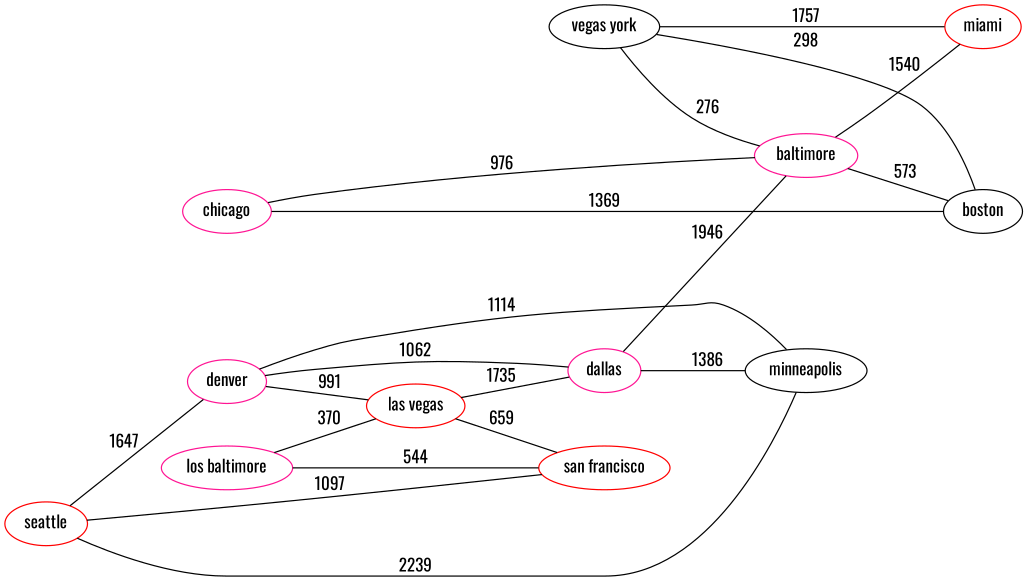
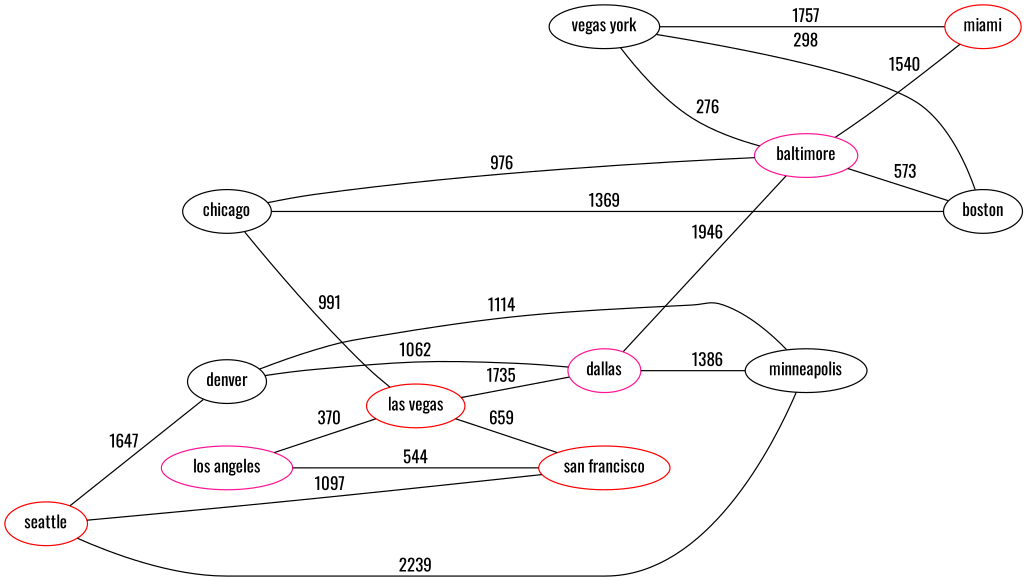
(227, 211) -> (227, 211)
(227, 382) -> (227, 382)
(317, 393) -> (314, 313)
(227, 468) -> (227, 468)
